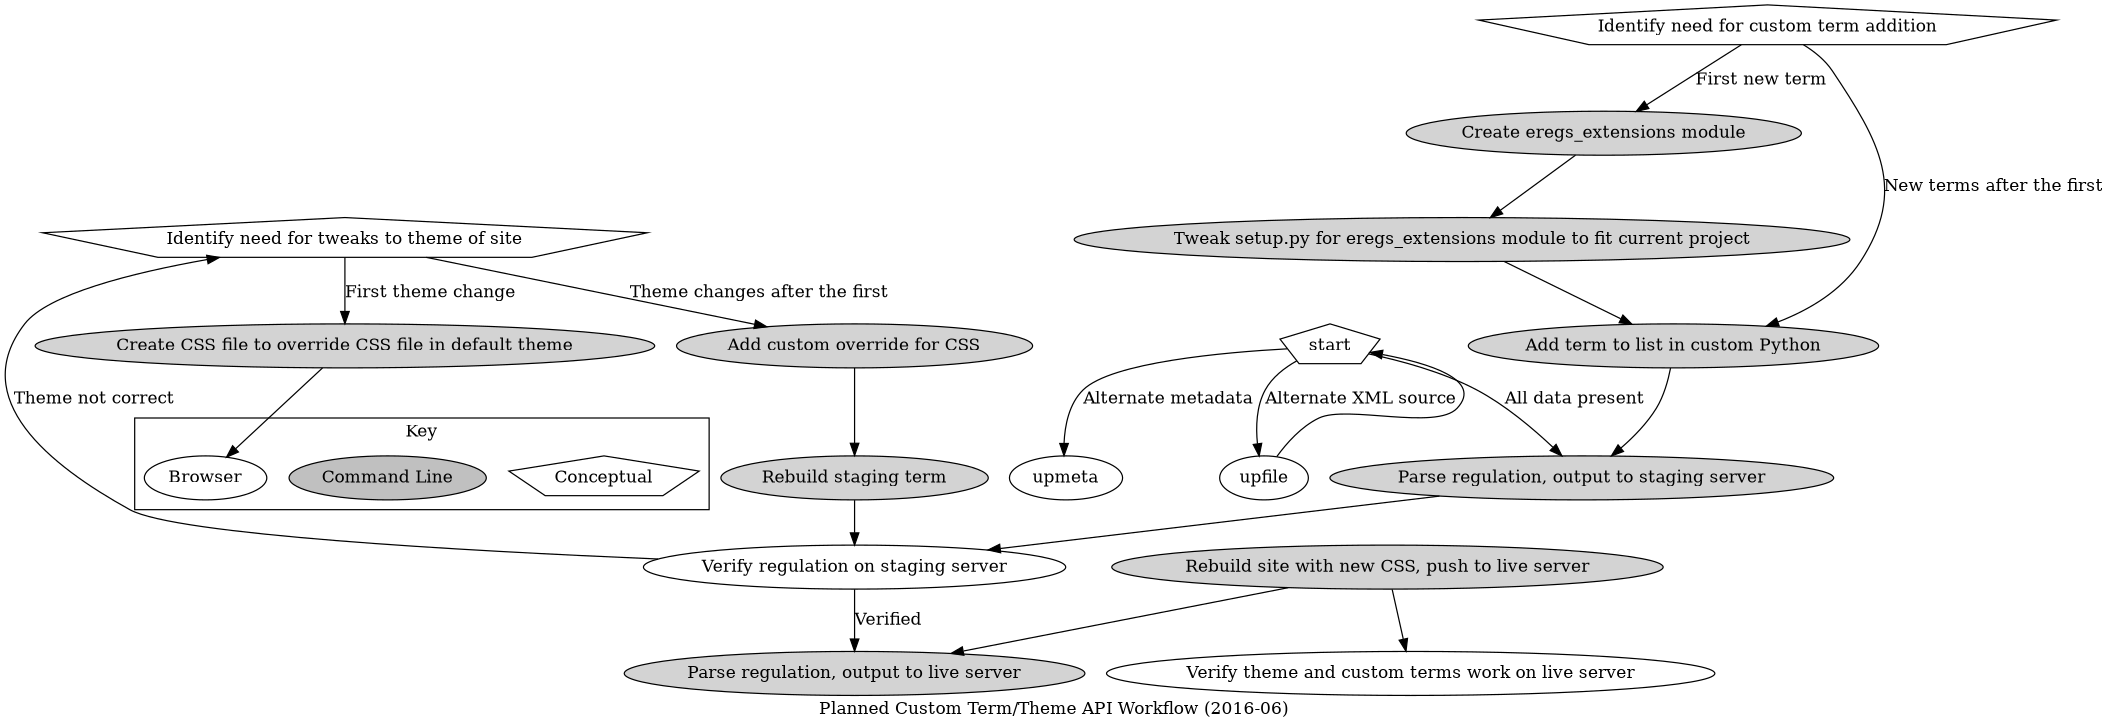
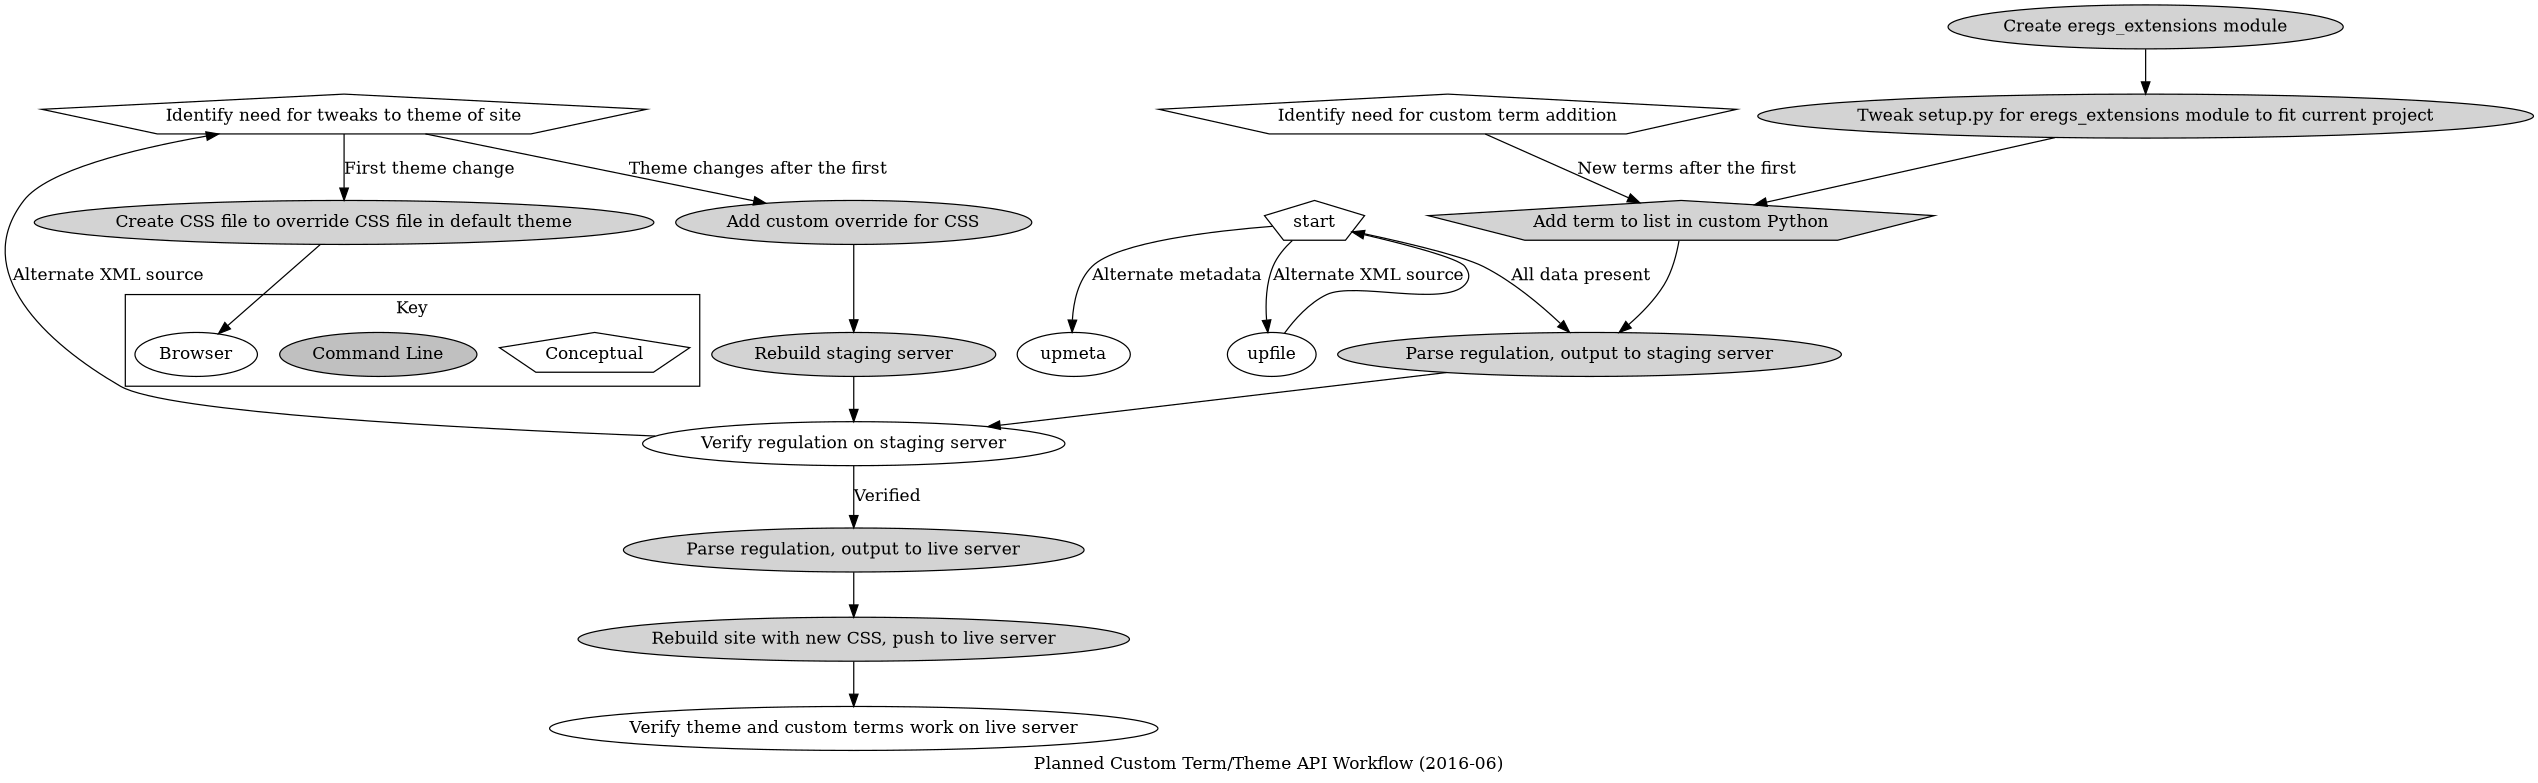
(1694, 75) -> none
(1673, 346) -> (1681, 222)
(94, 399) -> (109, 276)
(855, 478) -> (854, 354)
(1126, 619) -> (854, 589)
